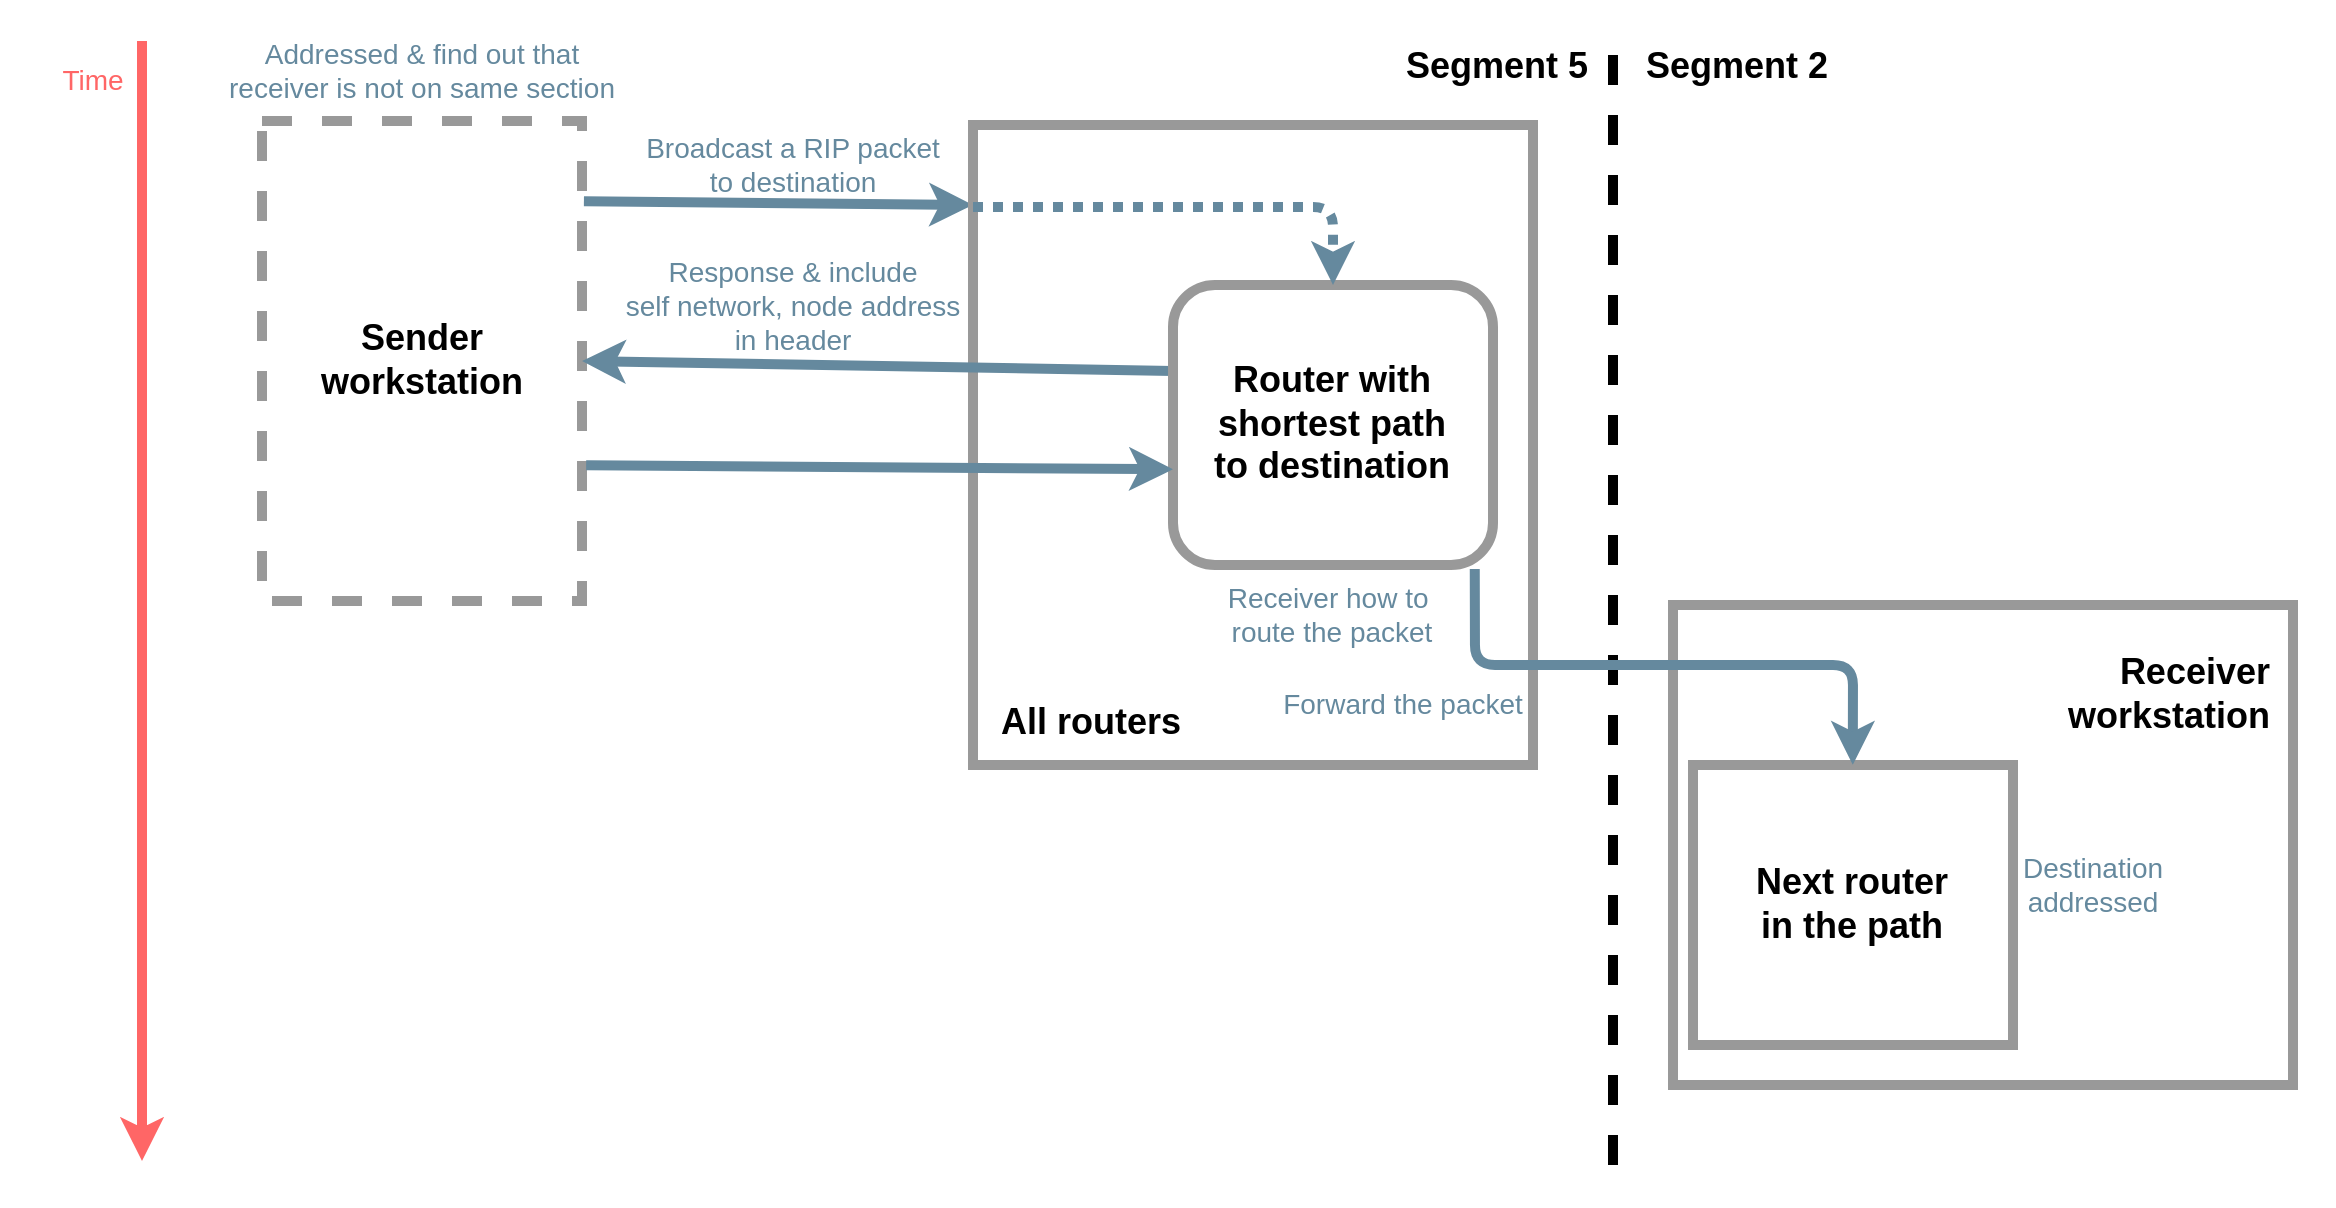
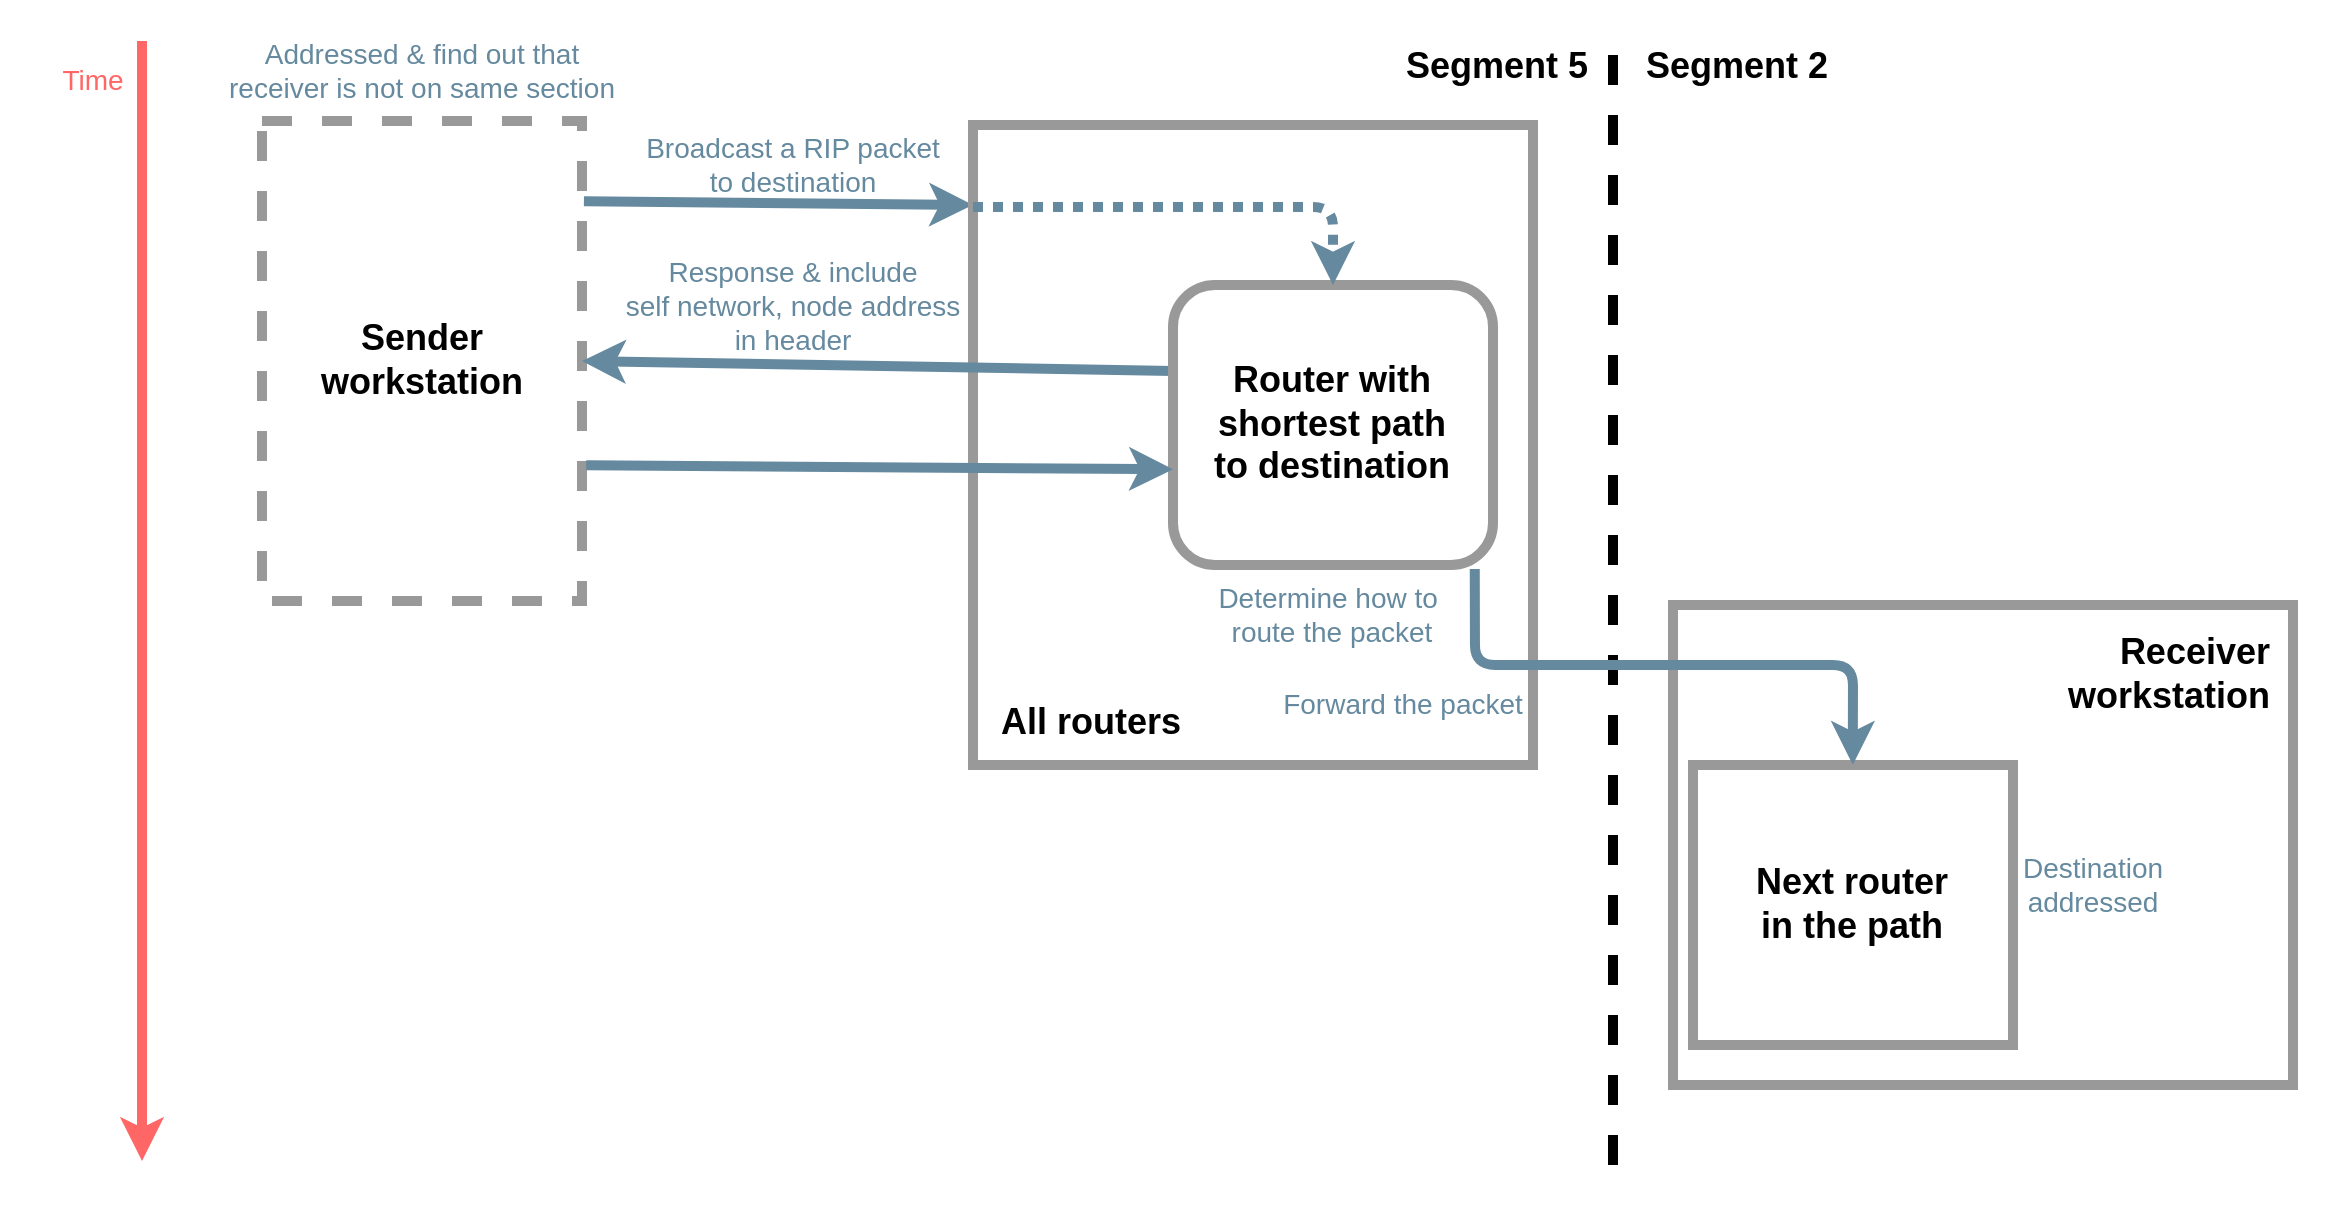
(1333, 615) -> (1333, 615)
(2153, 695) -> (2153, 675)
